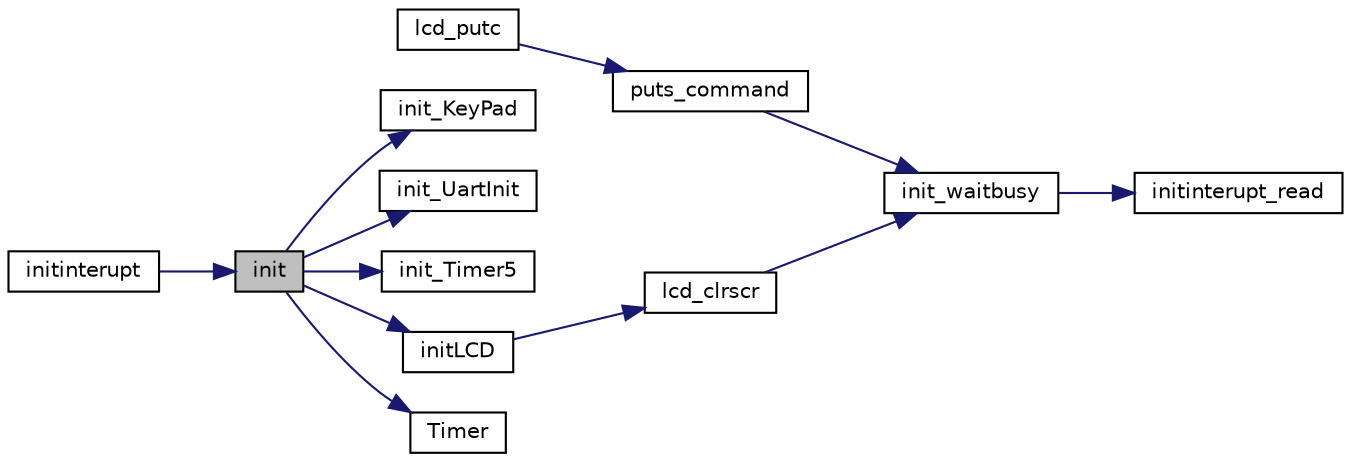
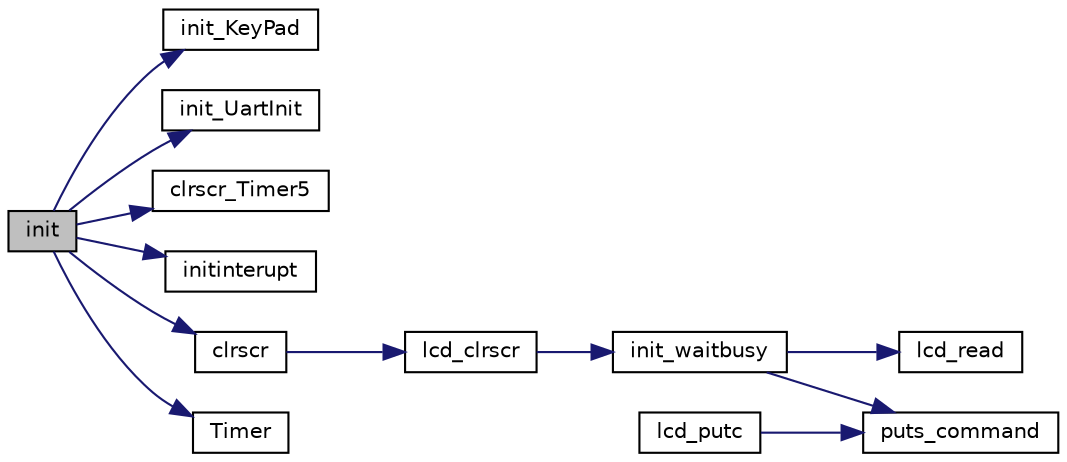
(831, 138) -> (820, 389)
(1239, 193) -> (961, 352)
(187, 271) -> (110, 245)
(458, 271) -> (241, 191)
(458, 352) -> (241, 352)
